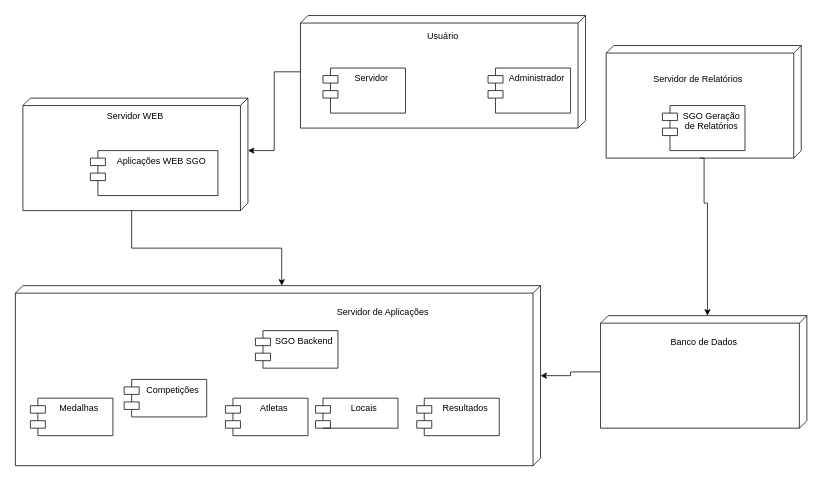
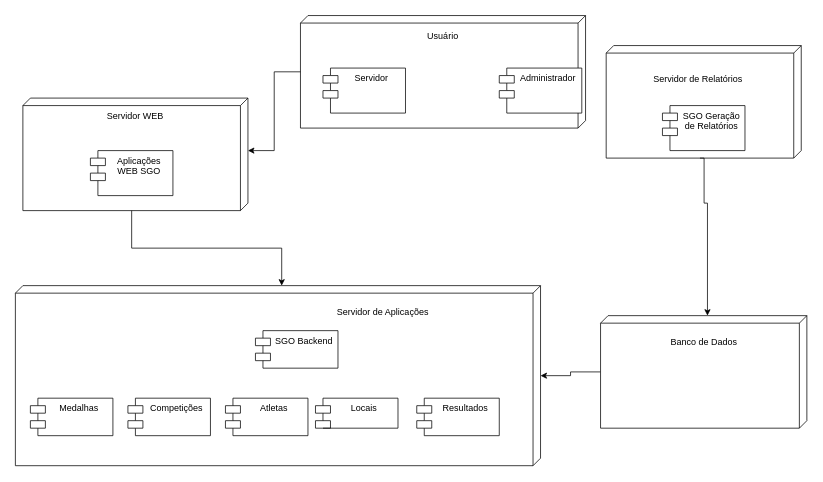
(529, 90) -> (540, 90)
(154, 173) -> (132, 173)
(165, 398) -> (169, 417)
